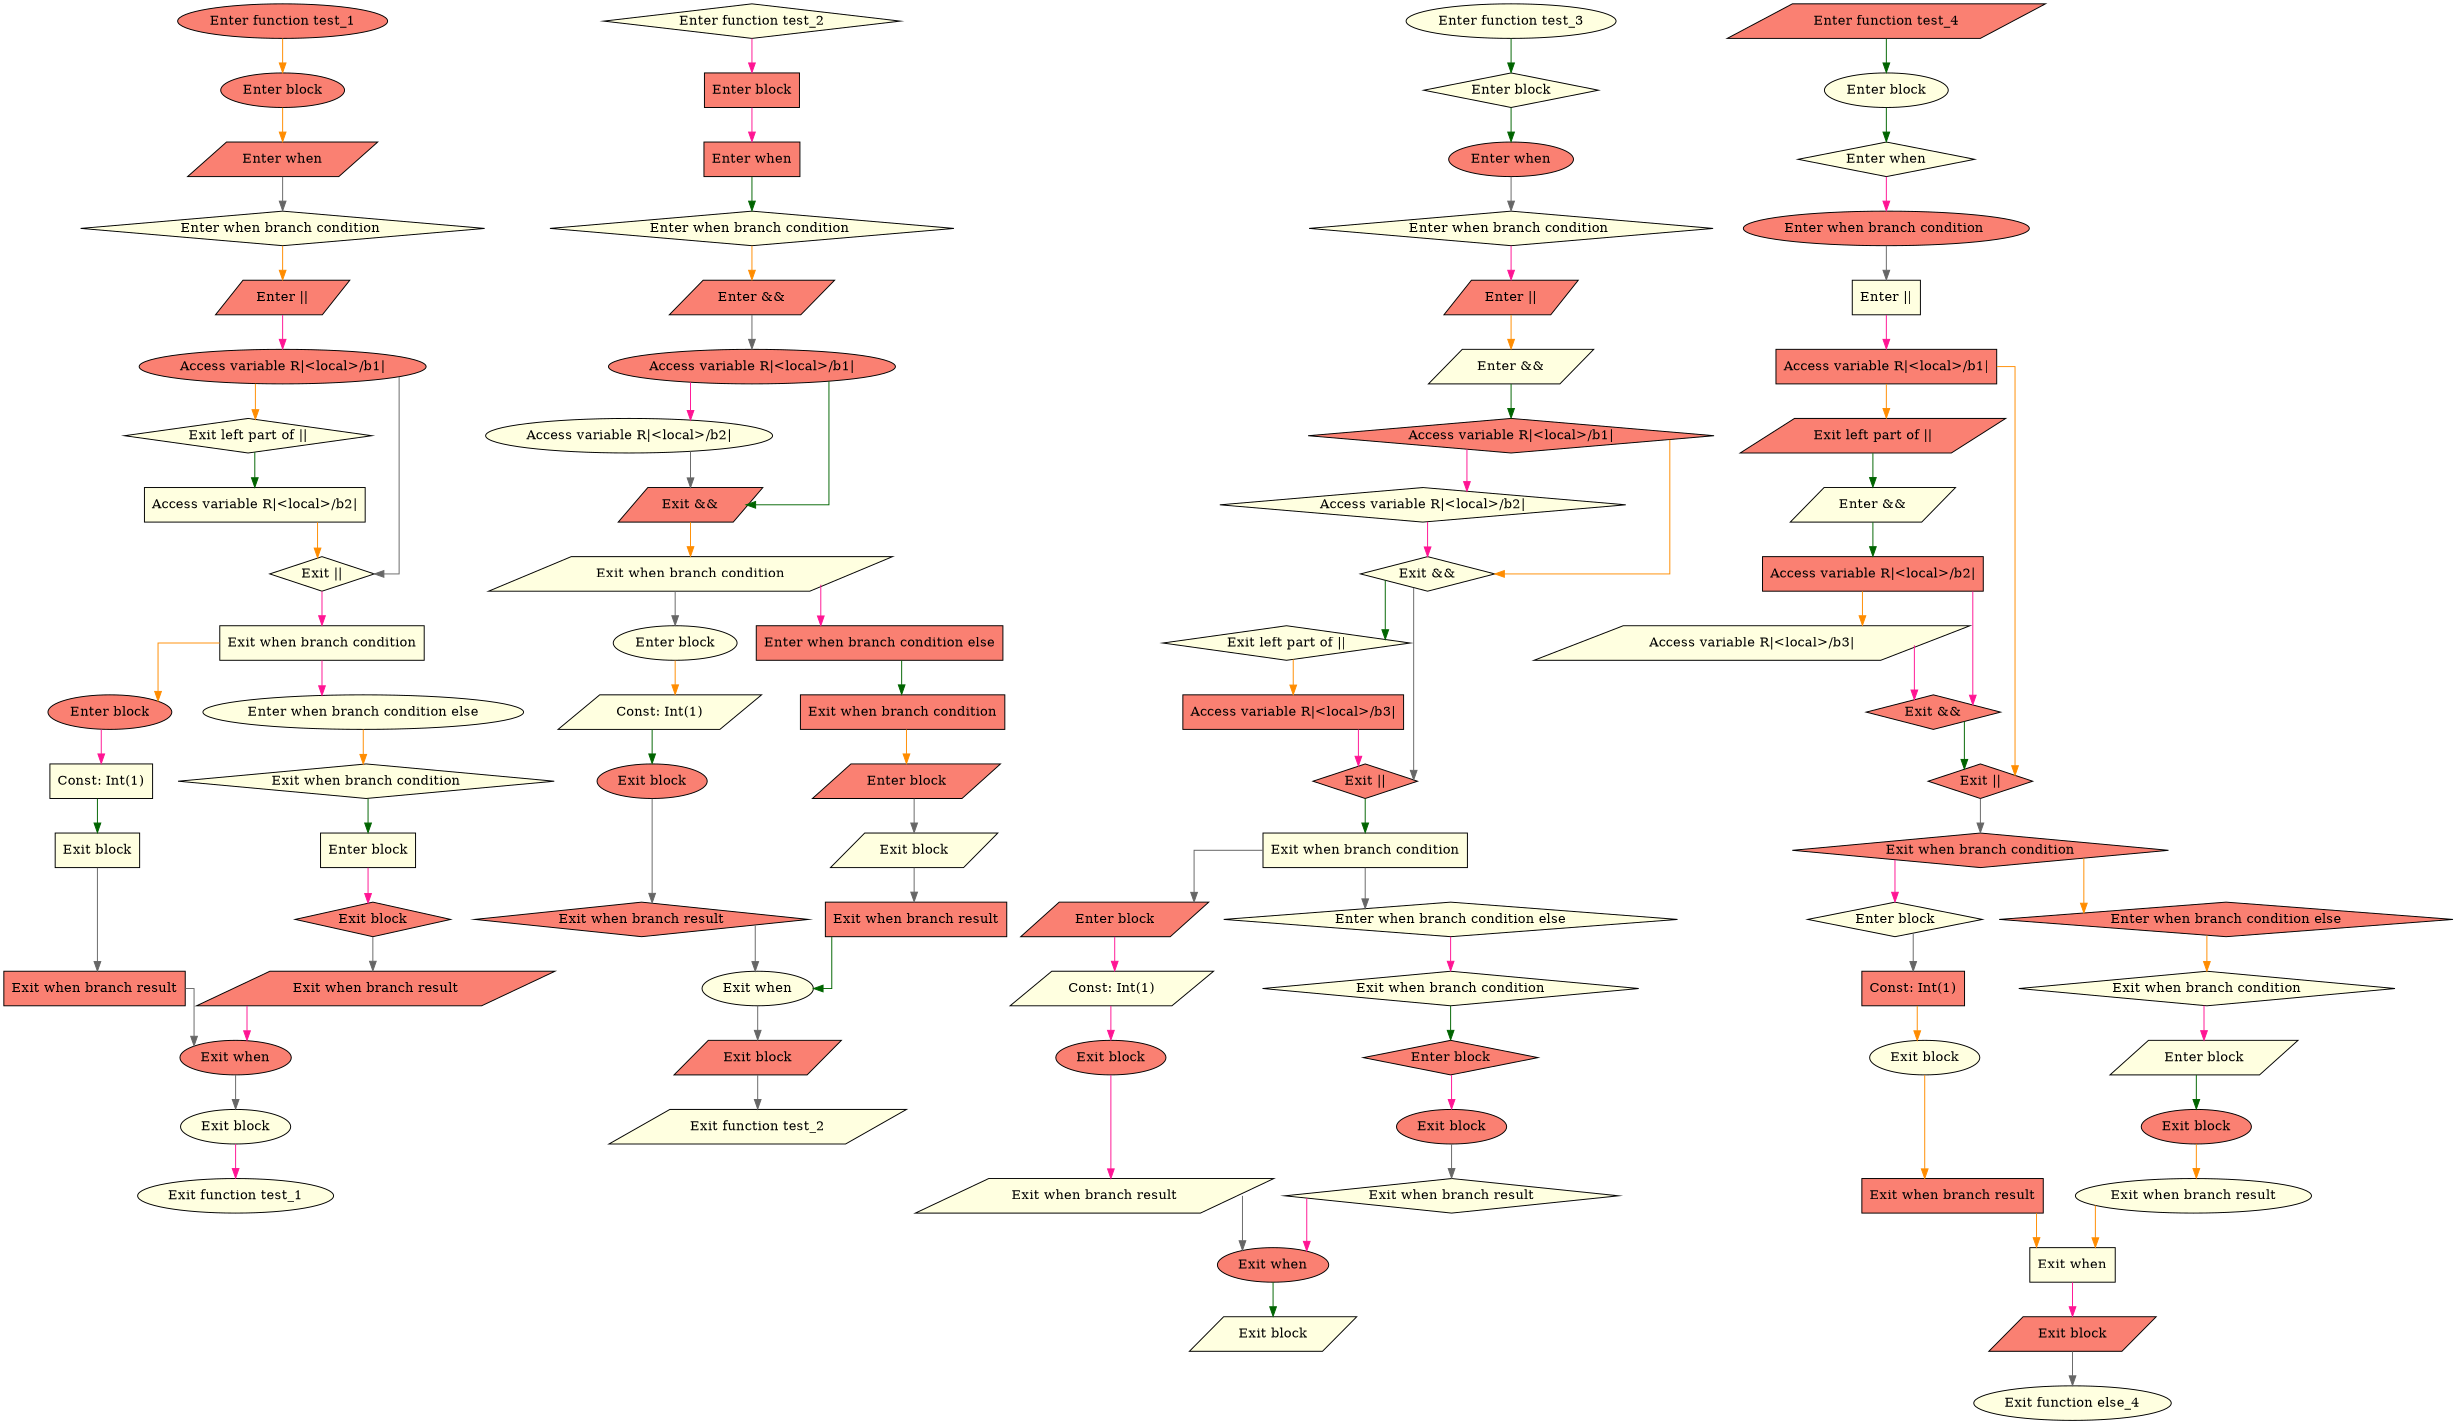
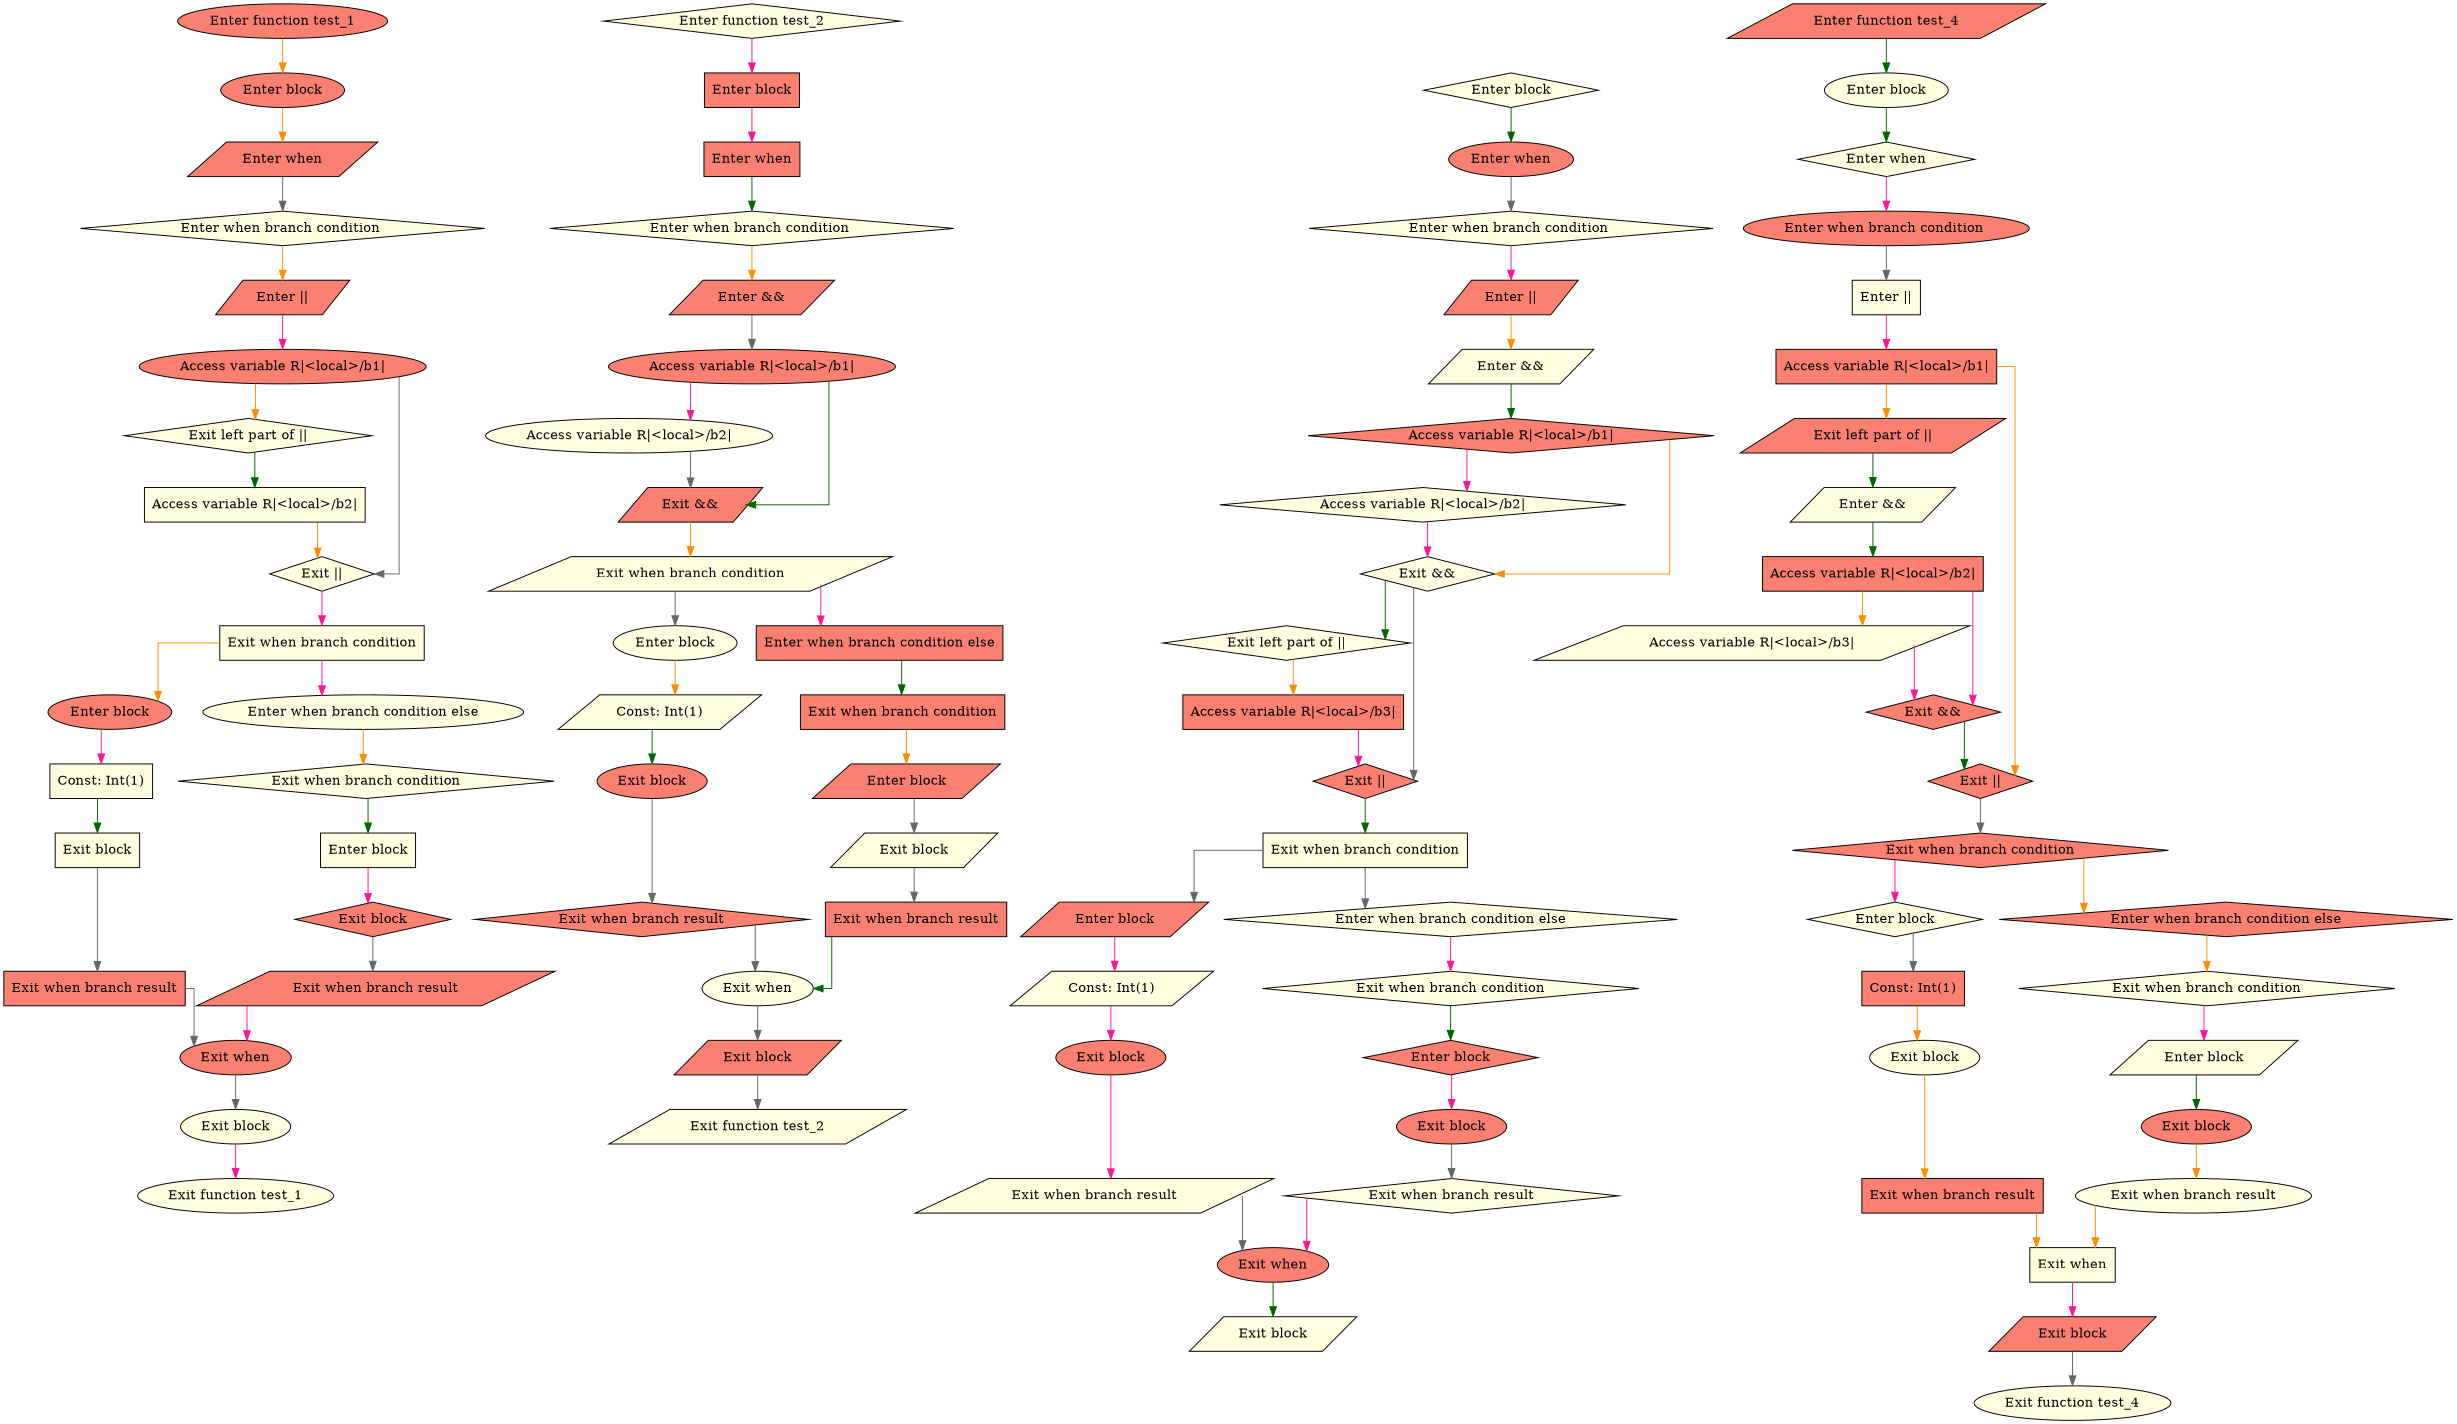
(1511, 21) -> none
(2073, 1403) -> (2073, 1403)
